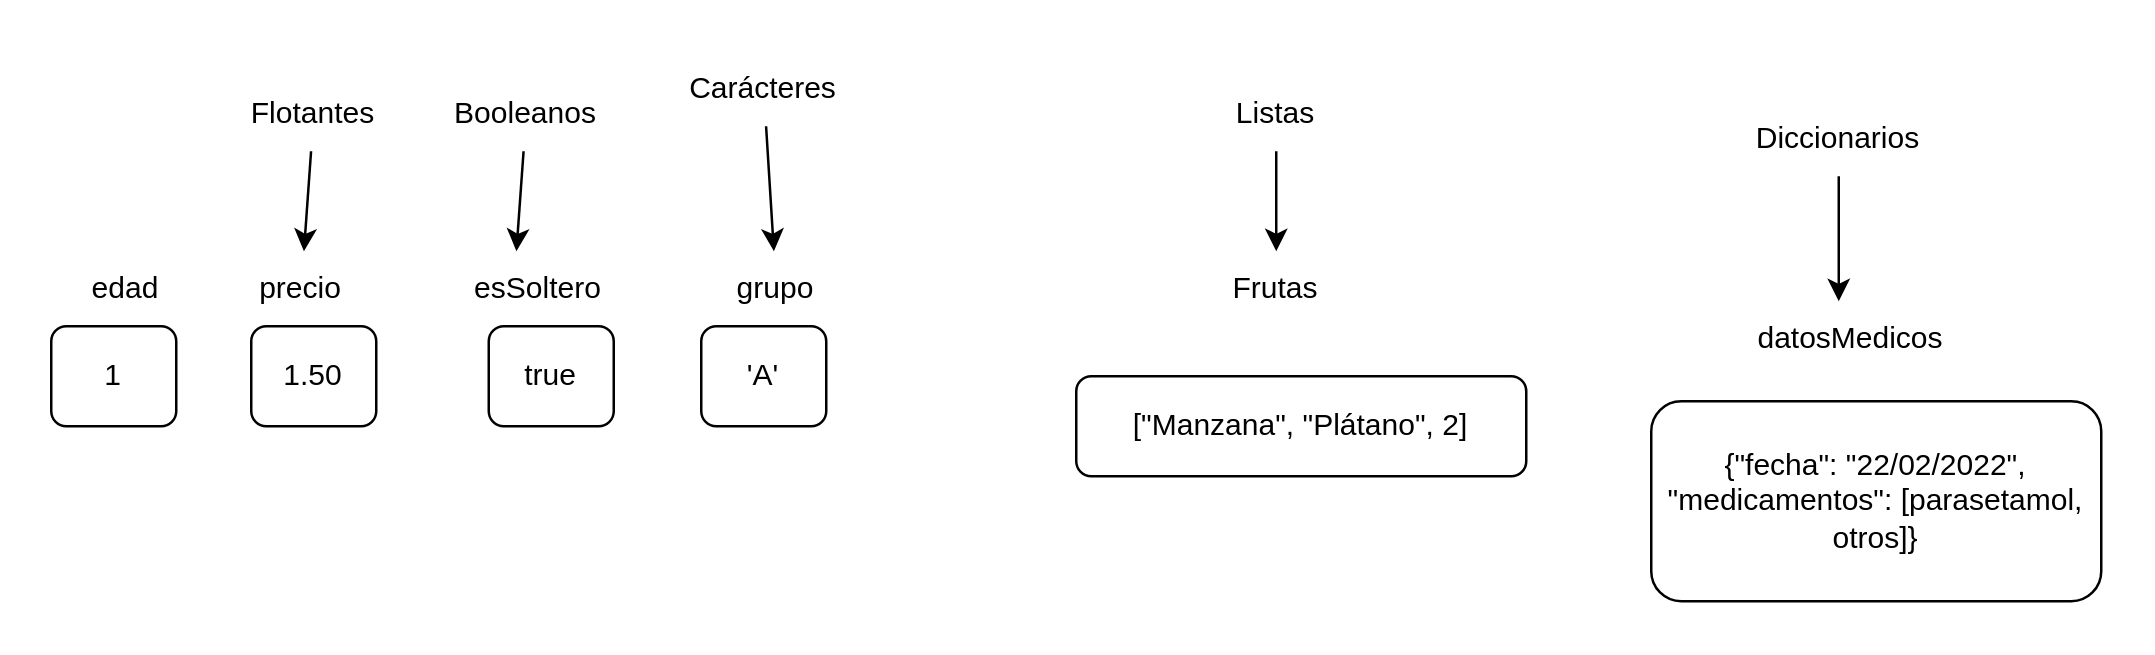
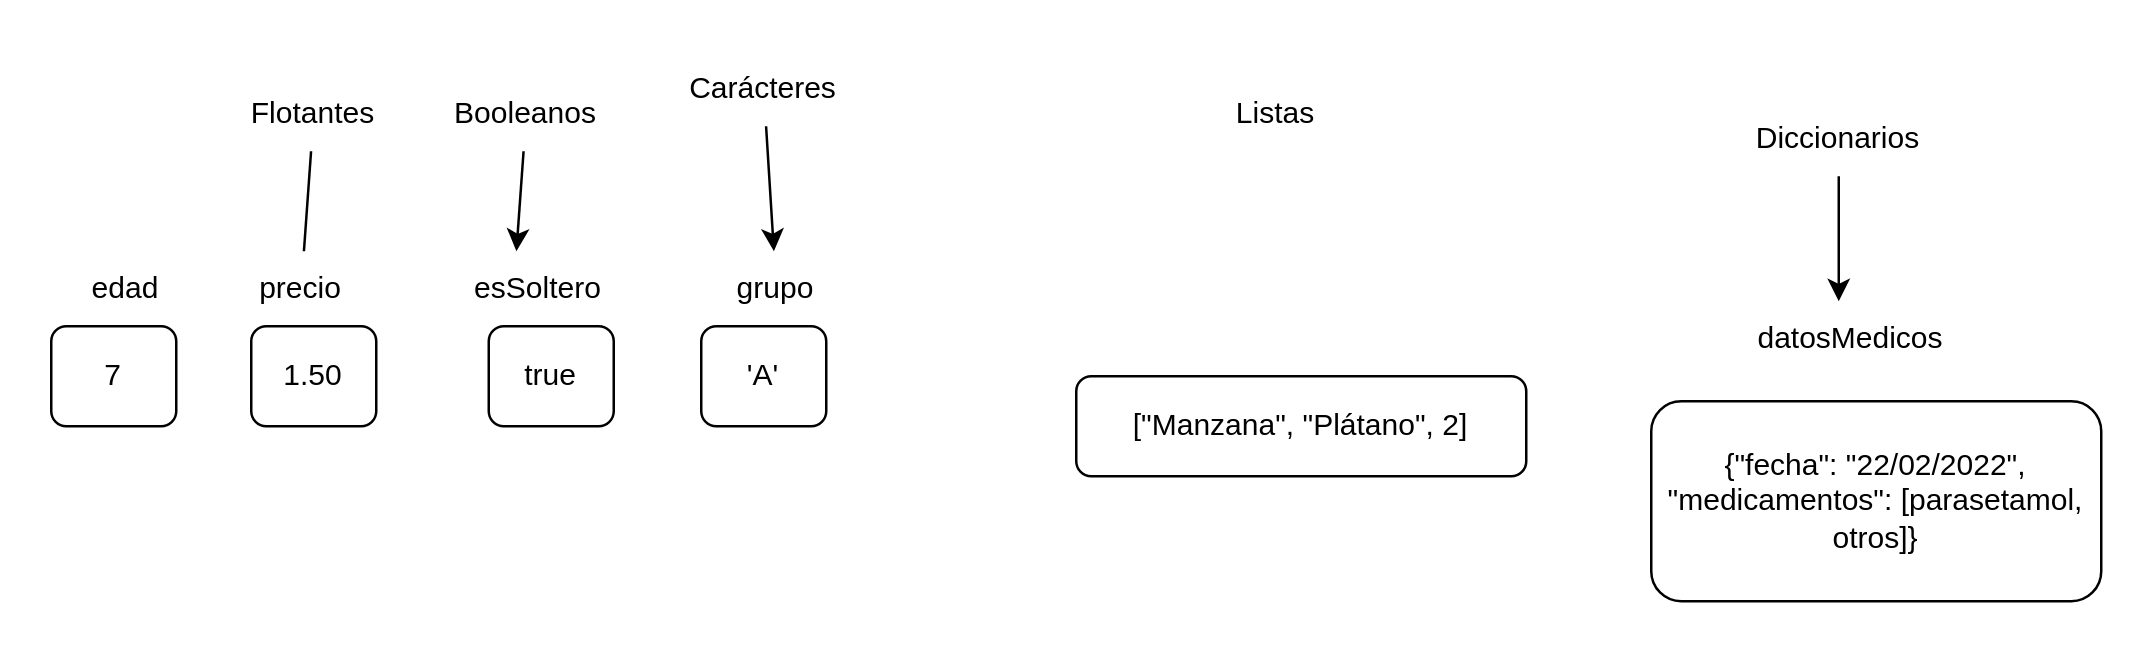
(1276, 193) -> none
(305, 233) -> (305, 241)
(1276, 289) -> none
(114, 376) -> (114, 376)
